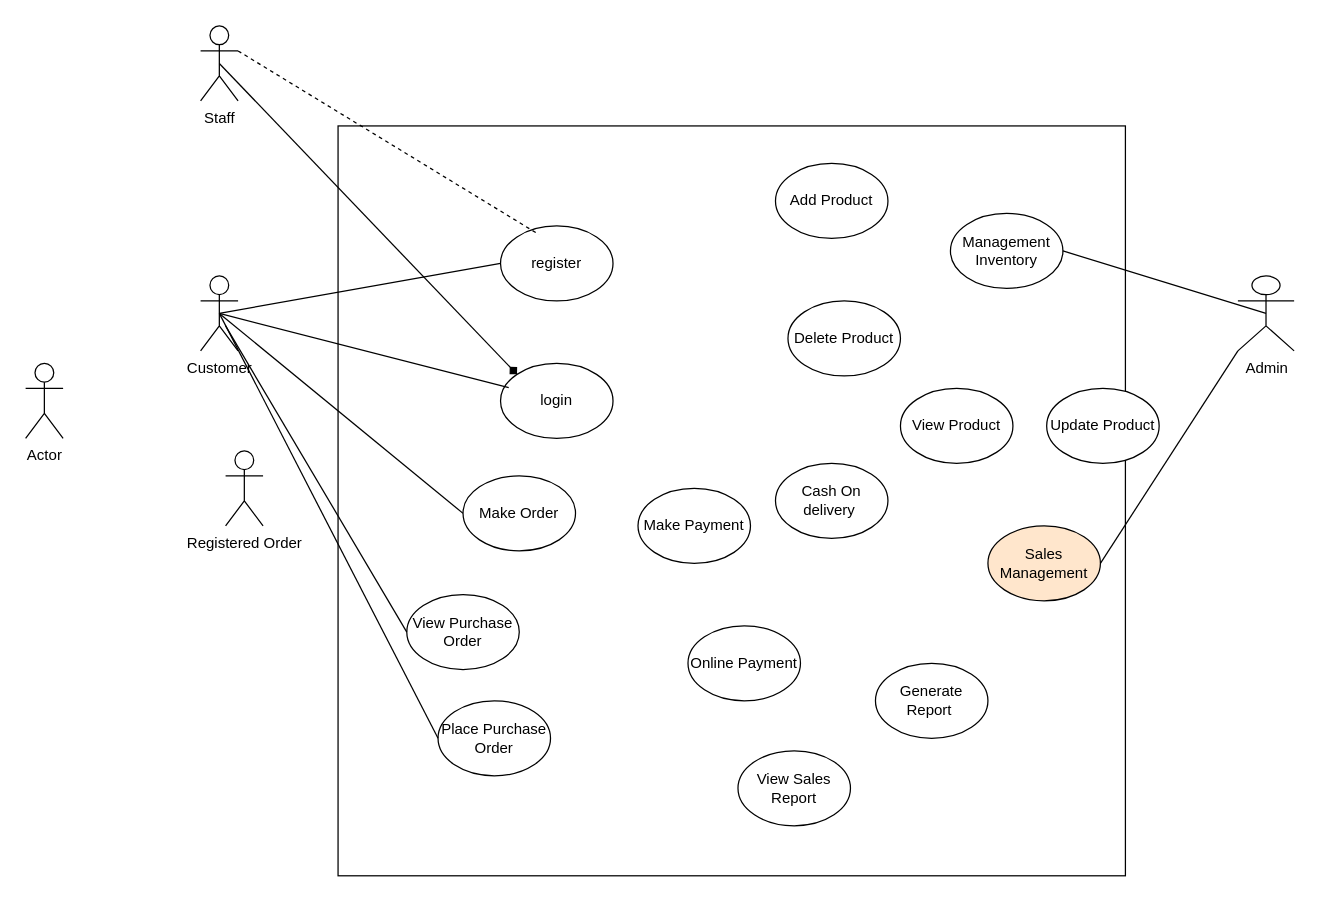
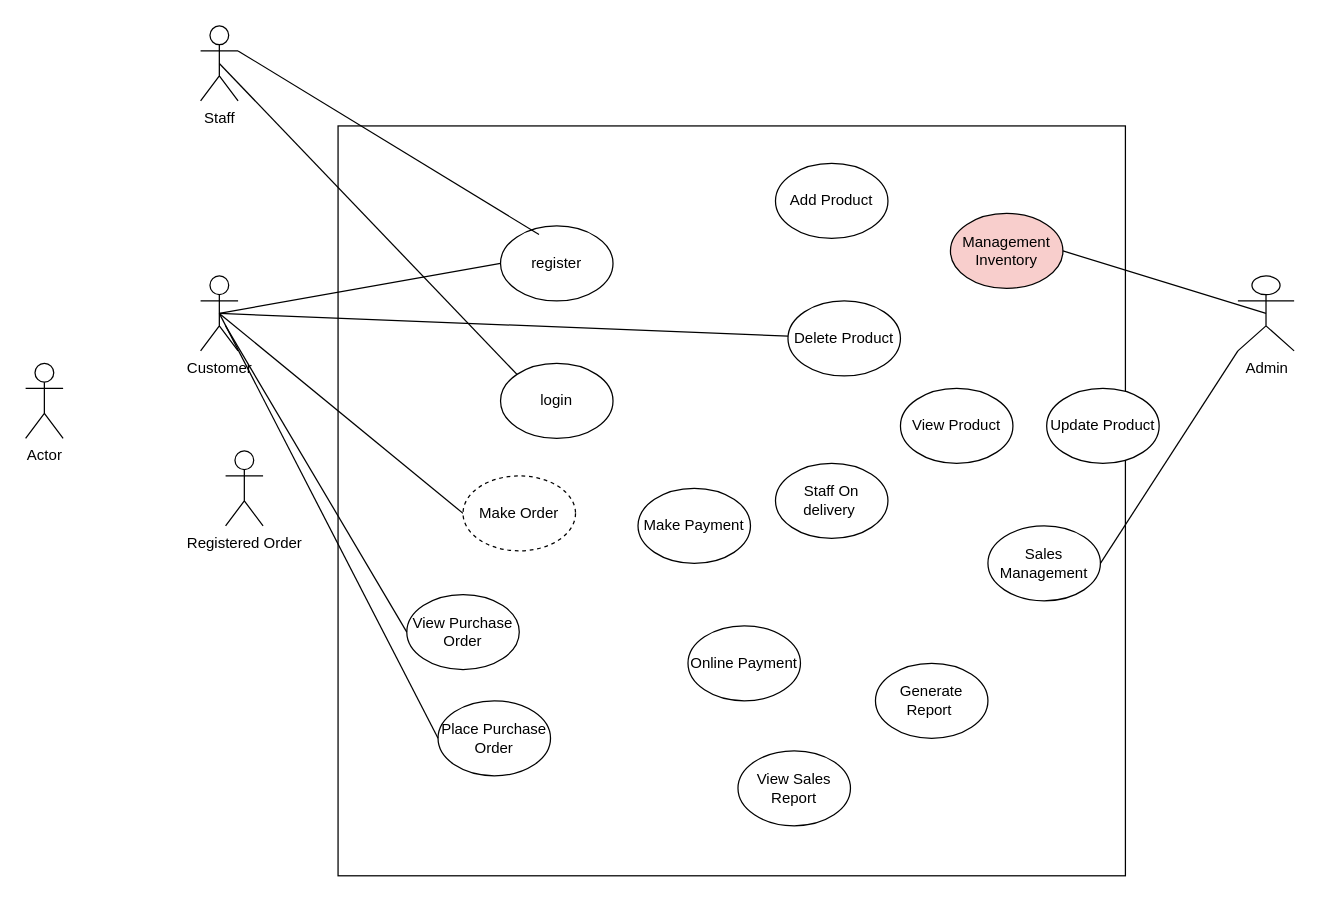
(389, 143) -> (389, 143)
(1007, 251) -> (1007, 251)
(369, 351) -> (509, 325)
(510, 366) -> (513, 370)
(832, 501) -> (832, 501)
(519, 513) -> (519, 513)
(1044, 563) -> (1044, 563)
